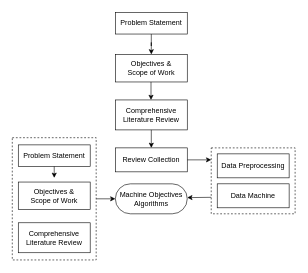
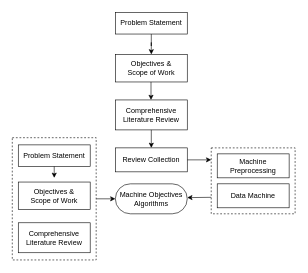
(254, 166) -> (254, 166)
